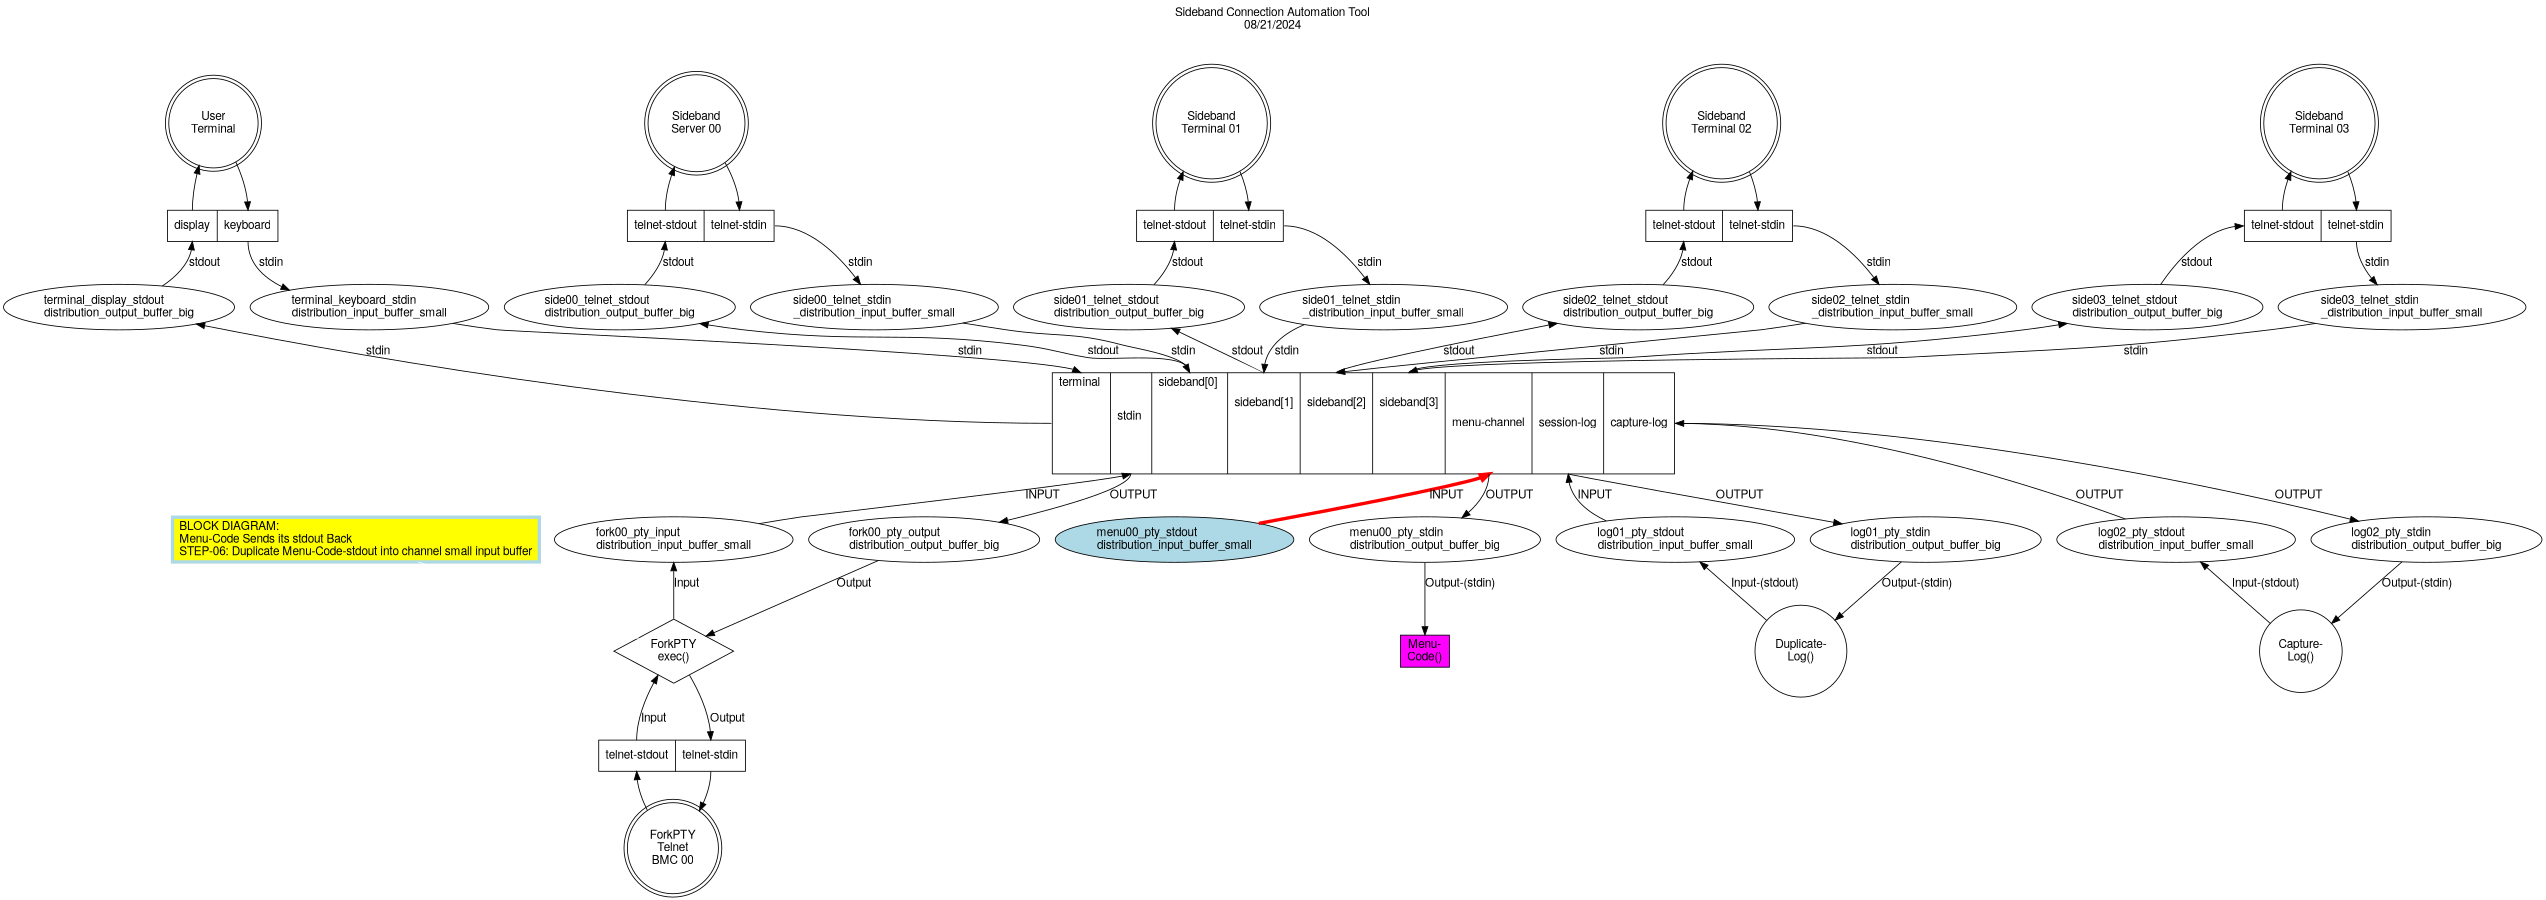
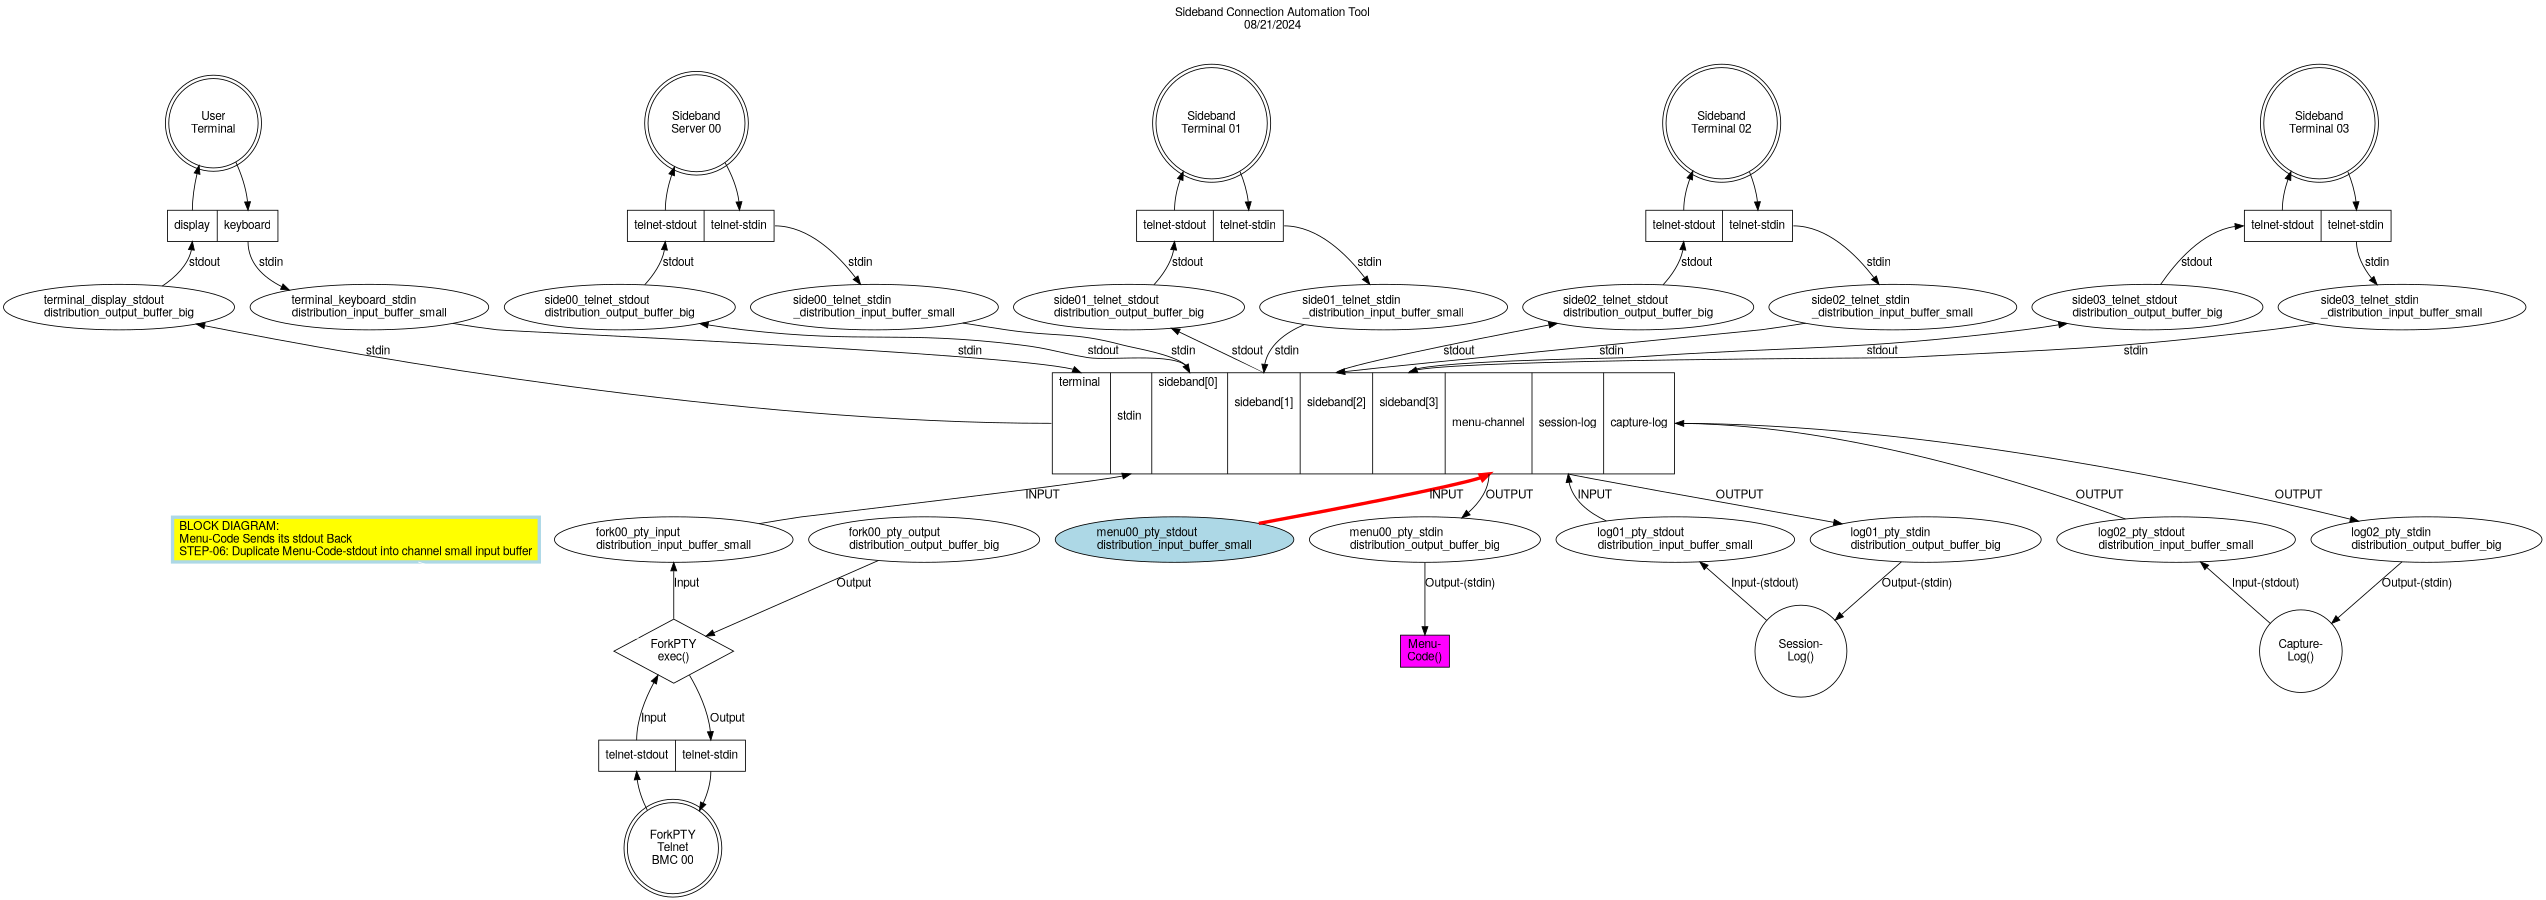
(1072, 503) -> none
(1801, 651) -> (1801, 651)
